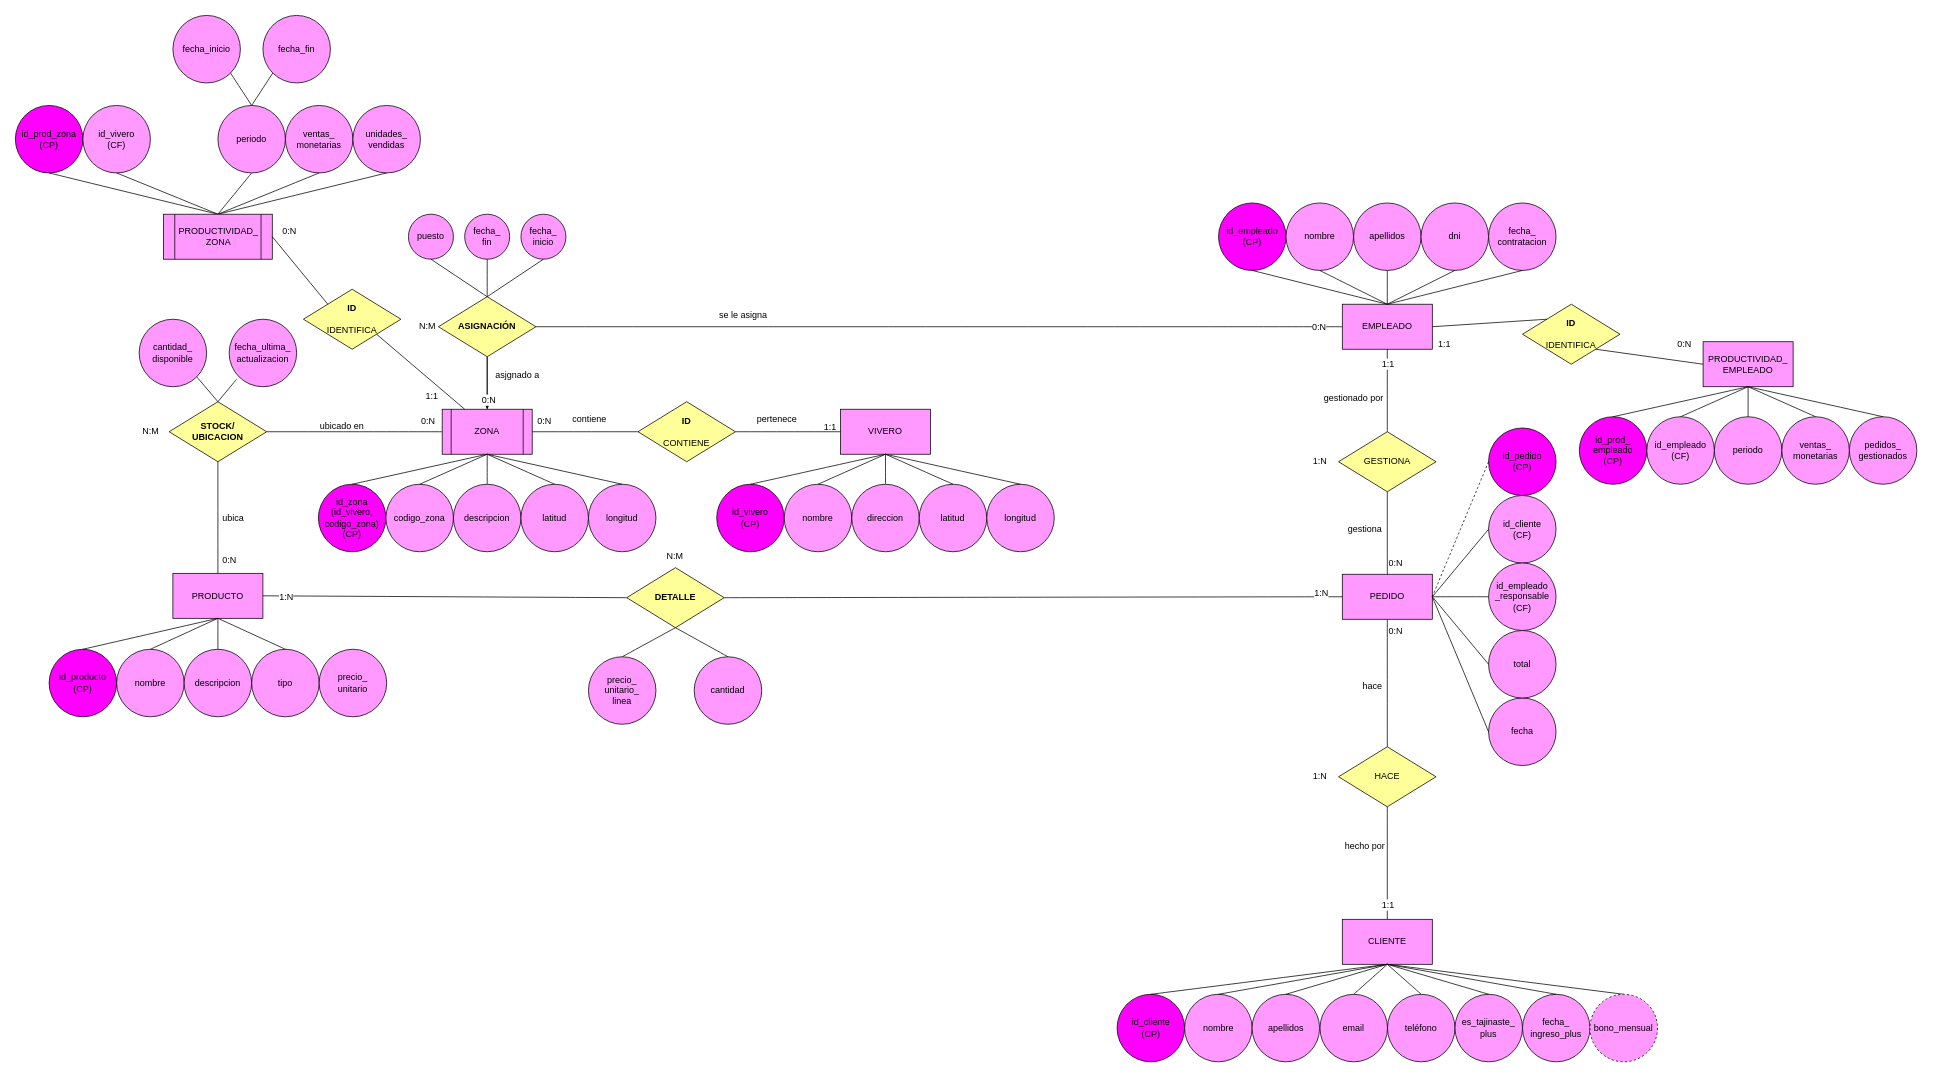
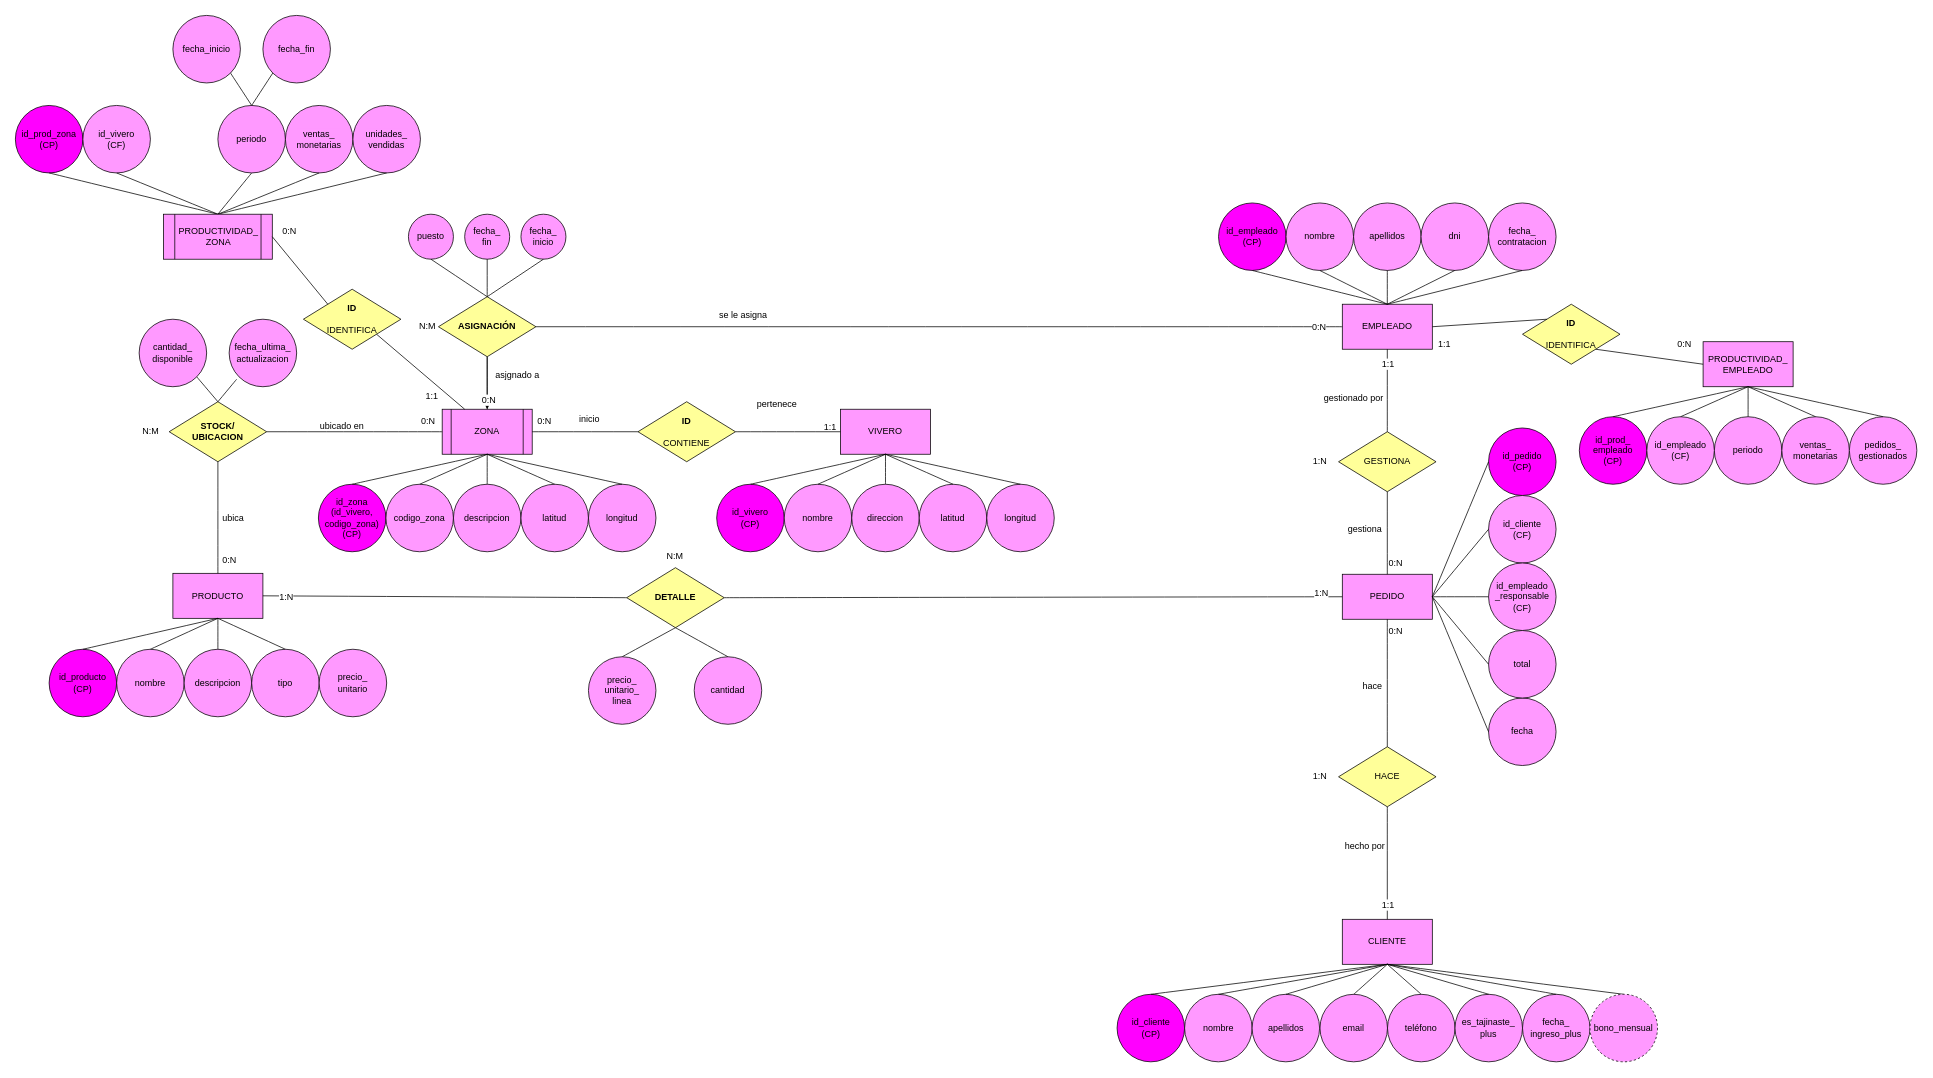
(590, 419) -> (590, 419)
(777, 419) -> (777, 404)
(1461, 527) -> (1461, 527)
